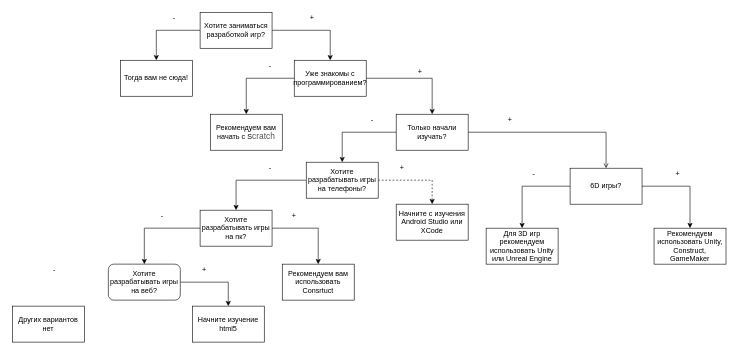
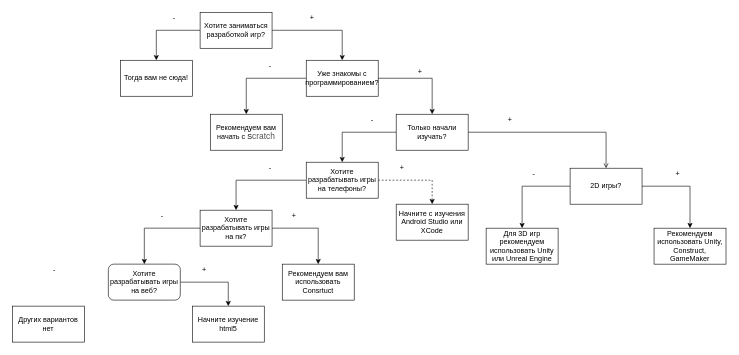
(330, 78) -> (342, 78)
(606, 186) -> (606, 186)
